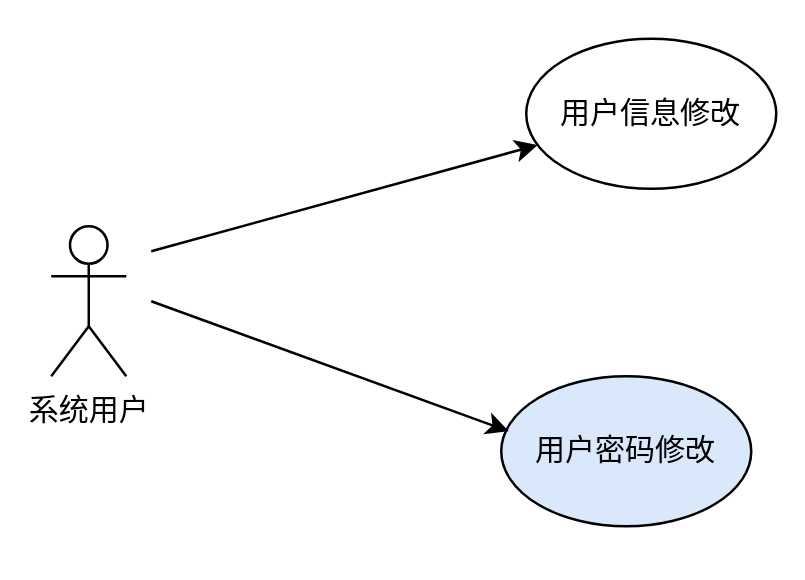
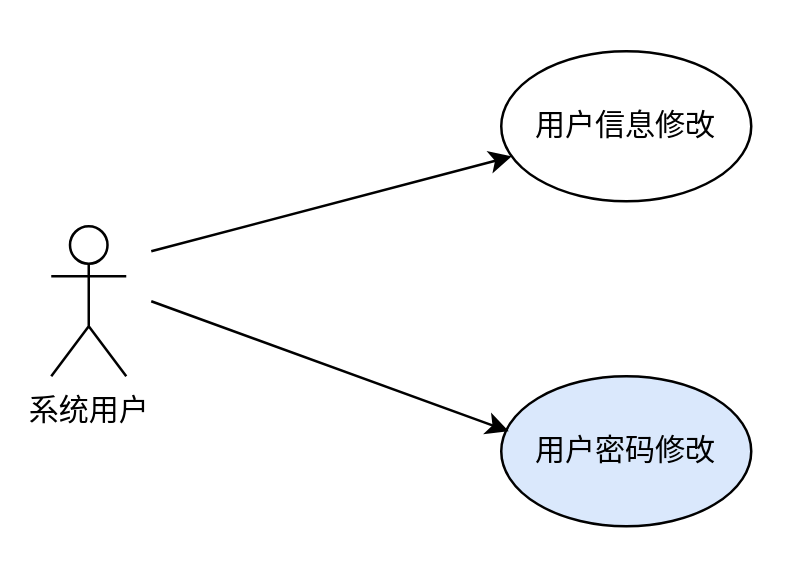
(651, 114) -> (626, 126)
